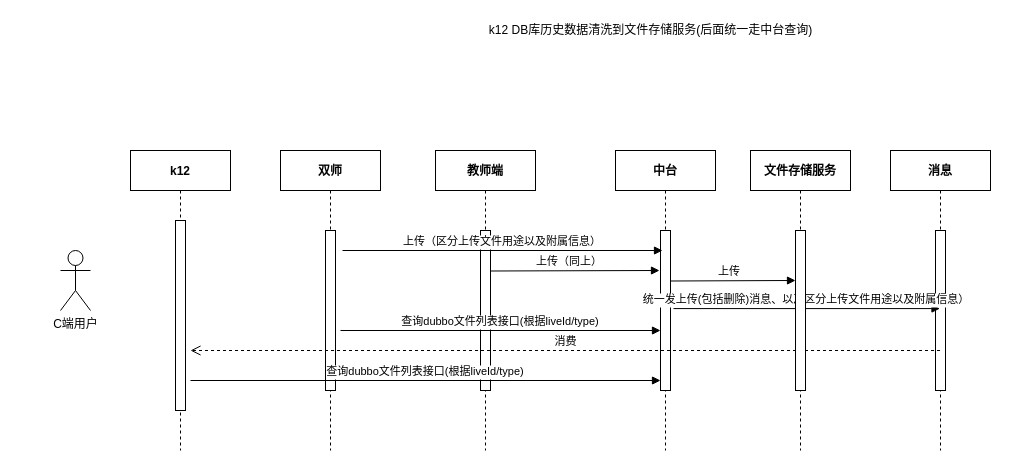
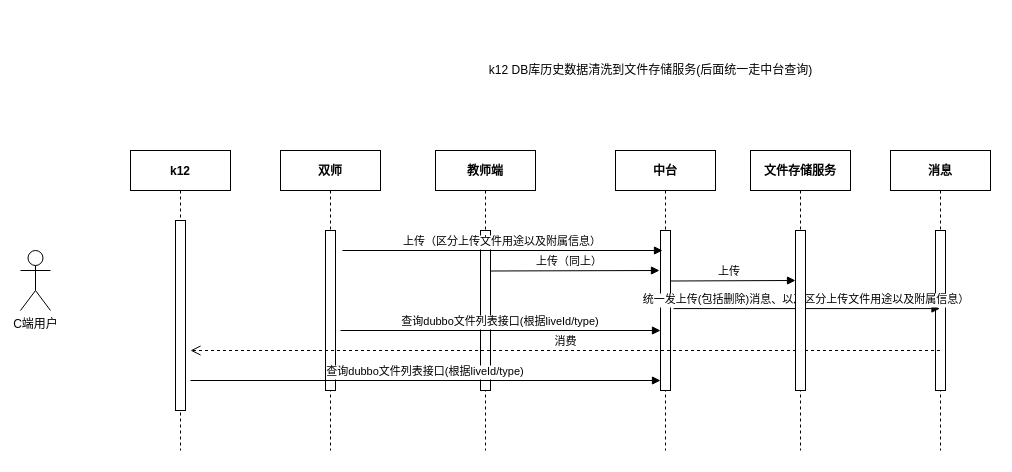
(651, 31) -> (651, 71)
(76, 281) -> (36, 281)
